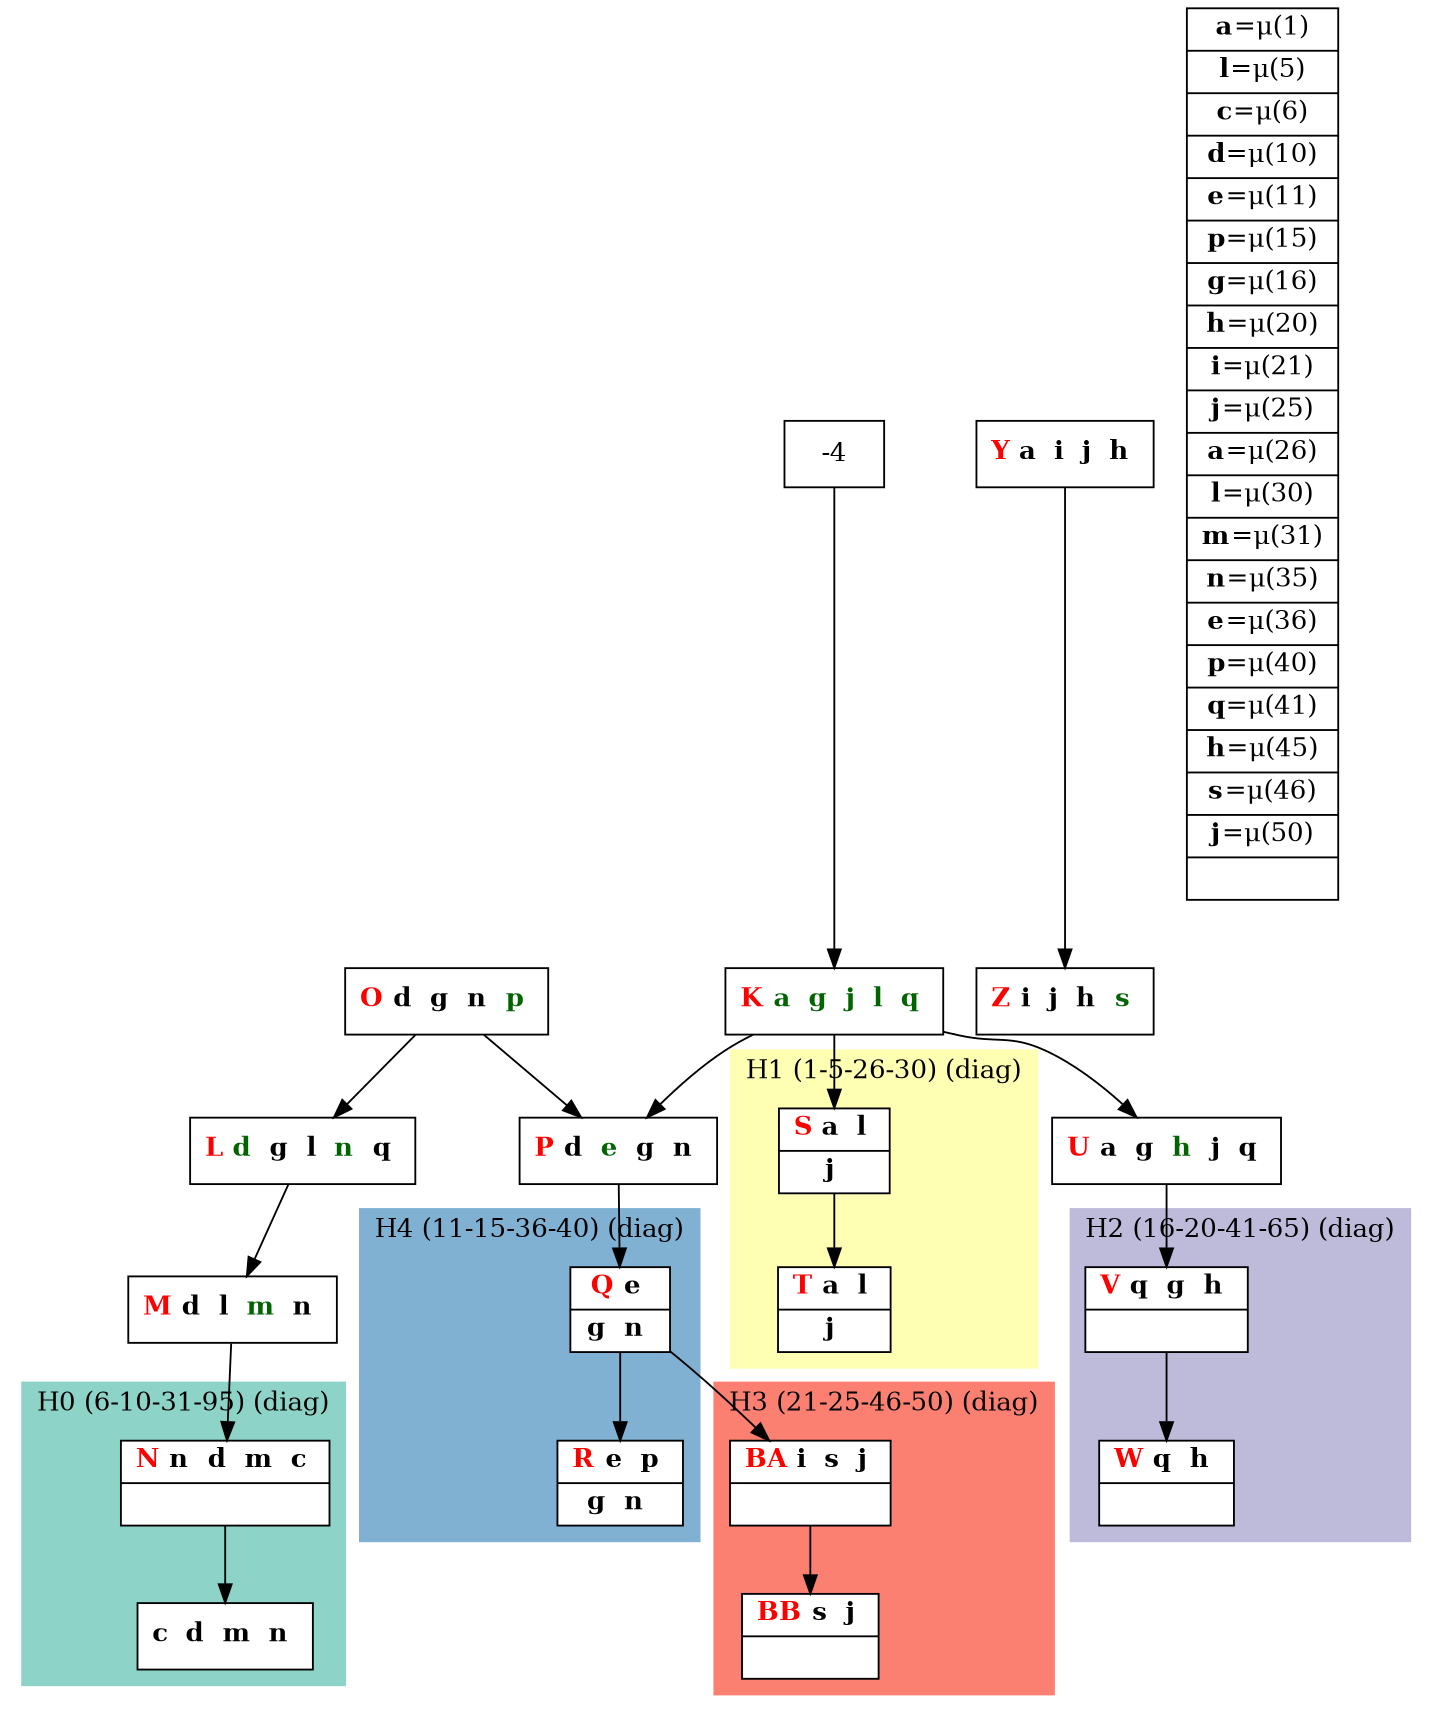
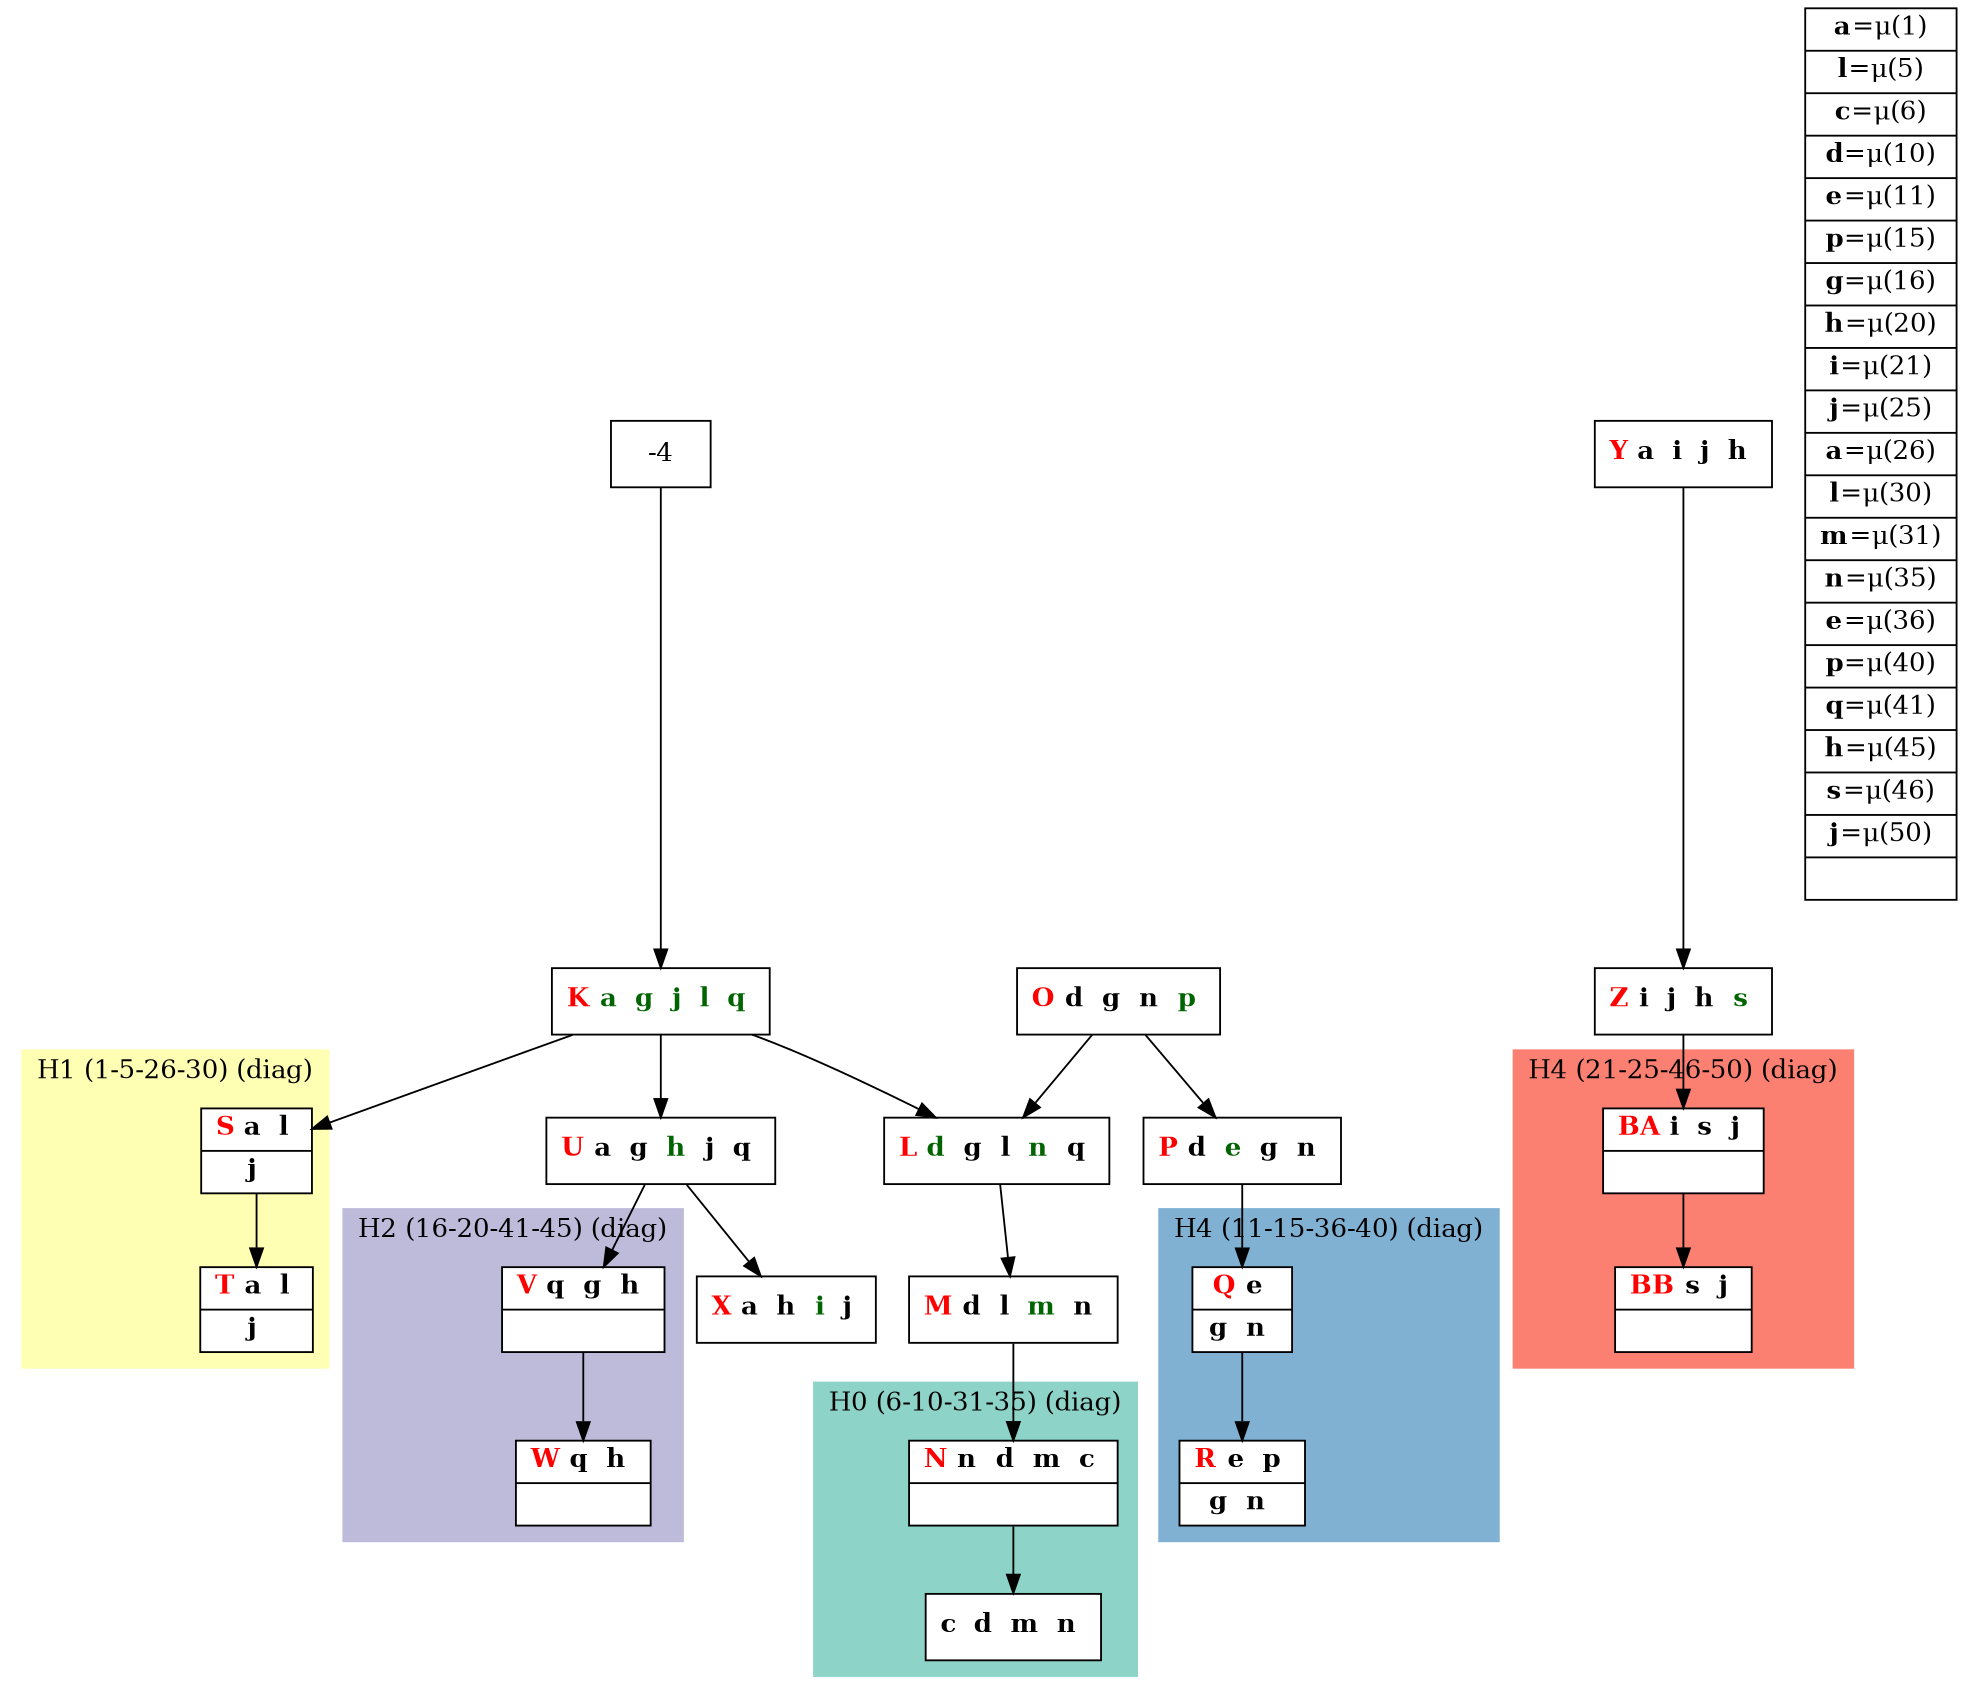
(704, 1066) -> (836, 1070)
(1240, 1230) -> (513, 1230)
none -> (786, 1310)
(726, 1400) -> (1683, 1062)
(184, 1404) -> (976, 1404)
(884, 1404) -> (1683, 1072)
